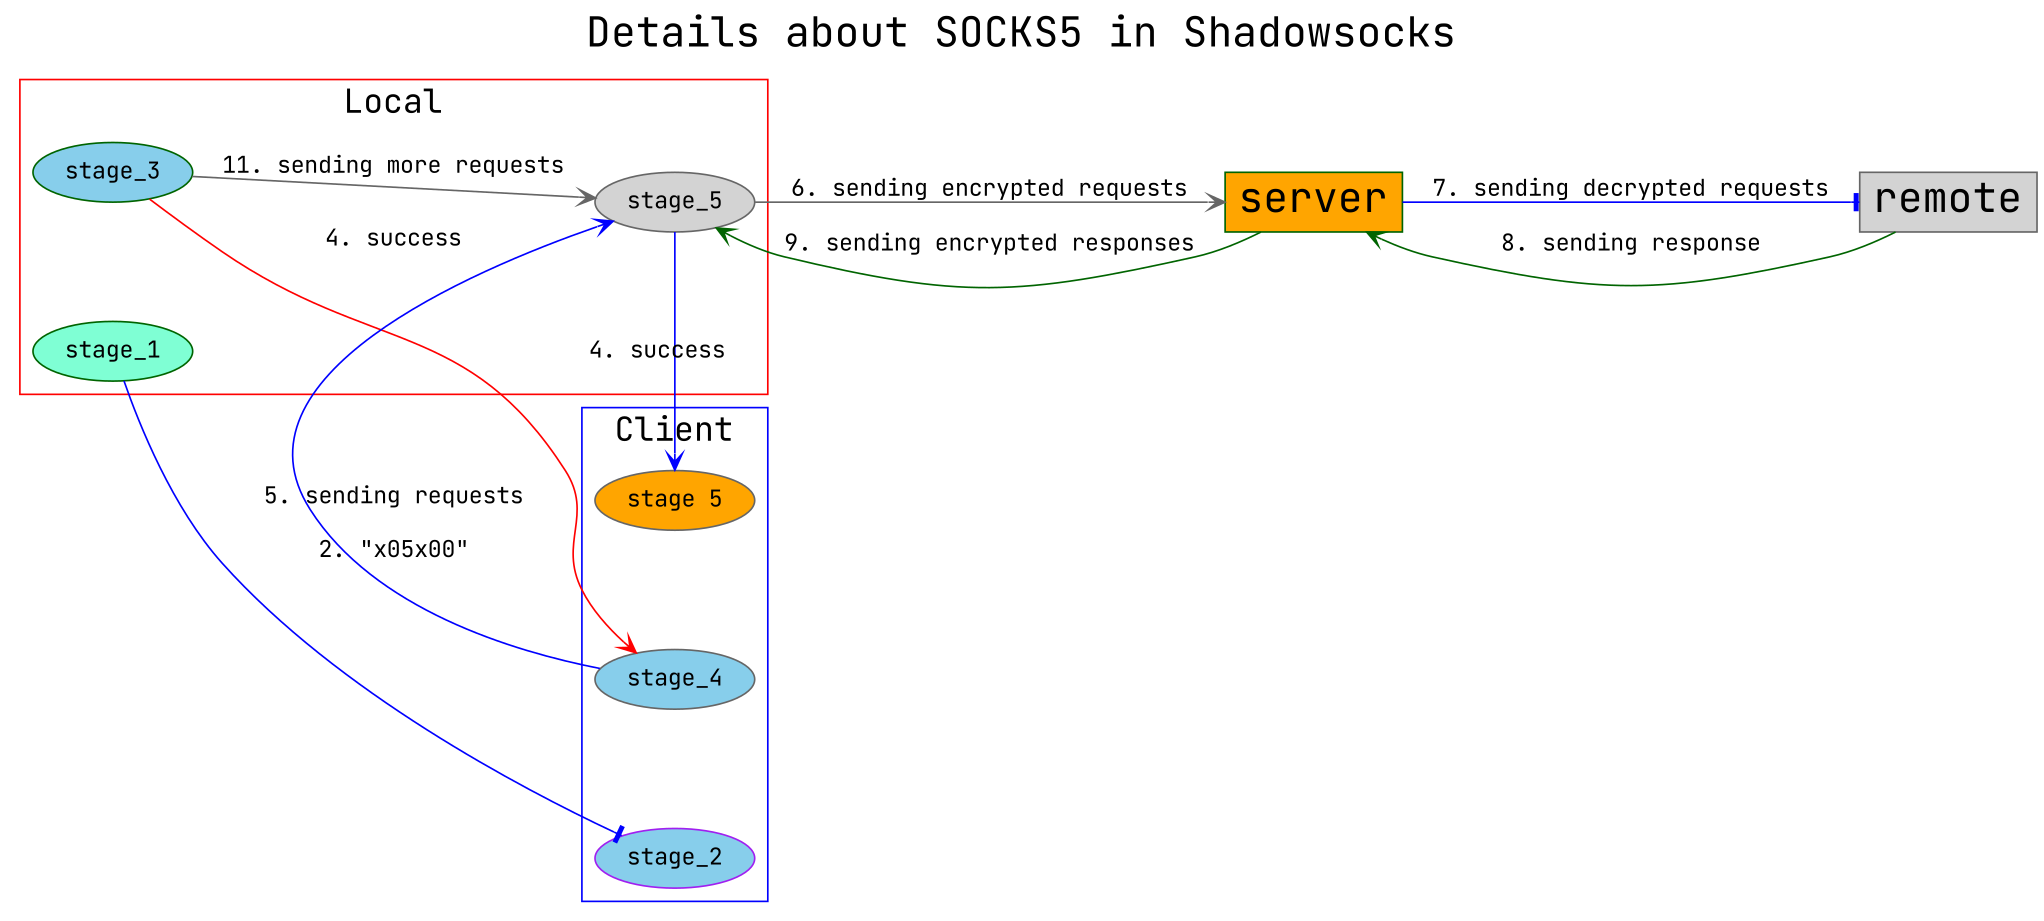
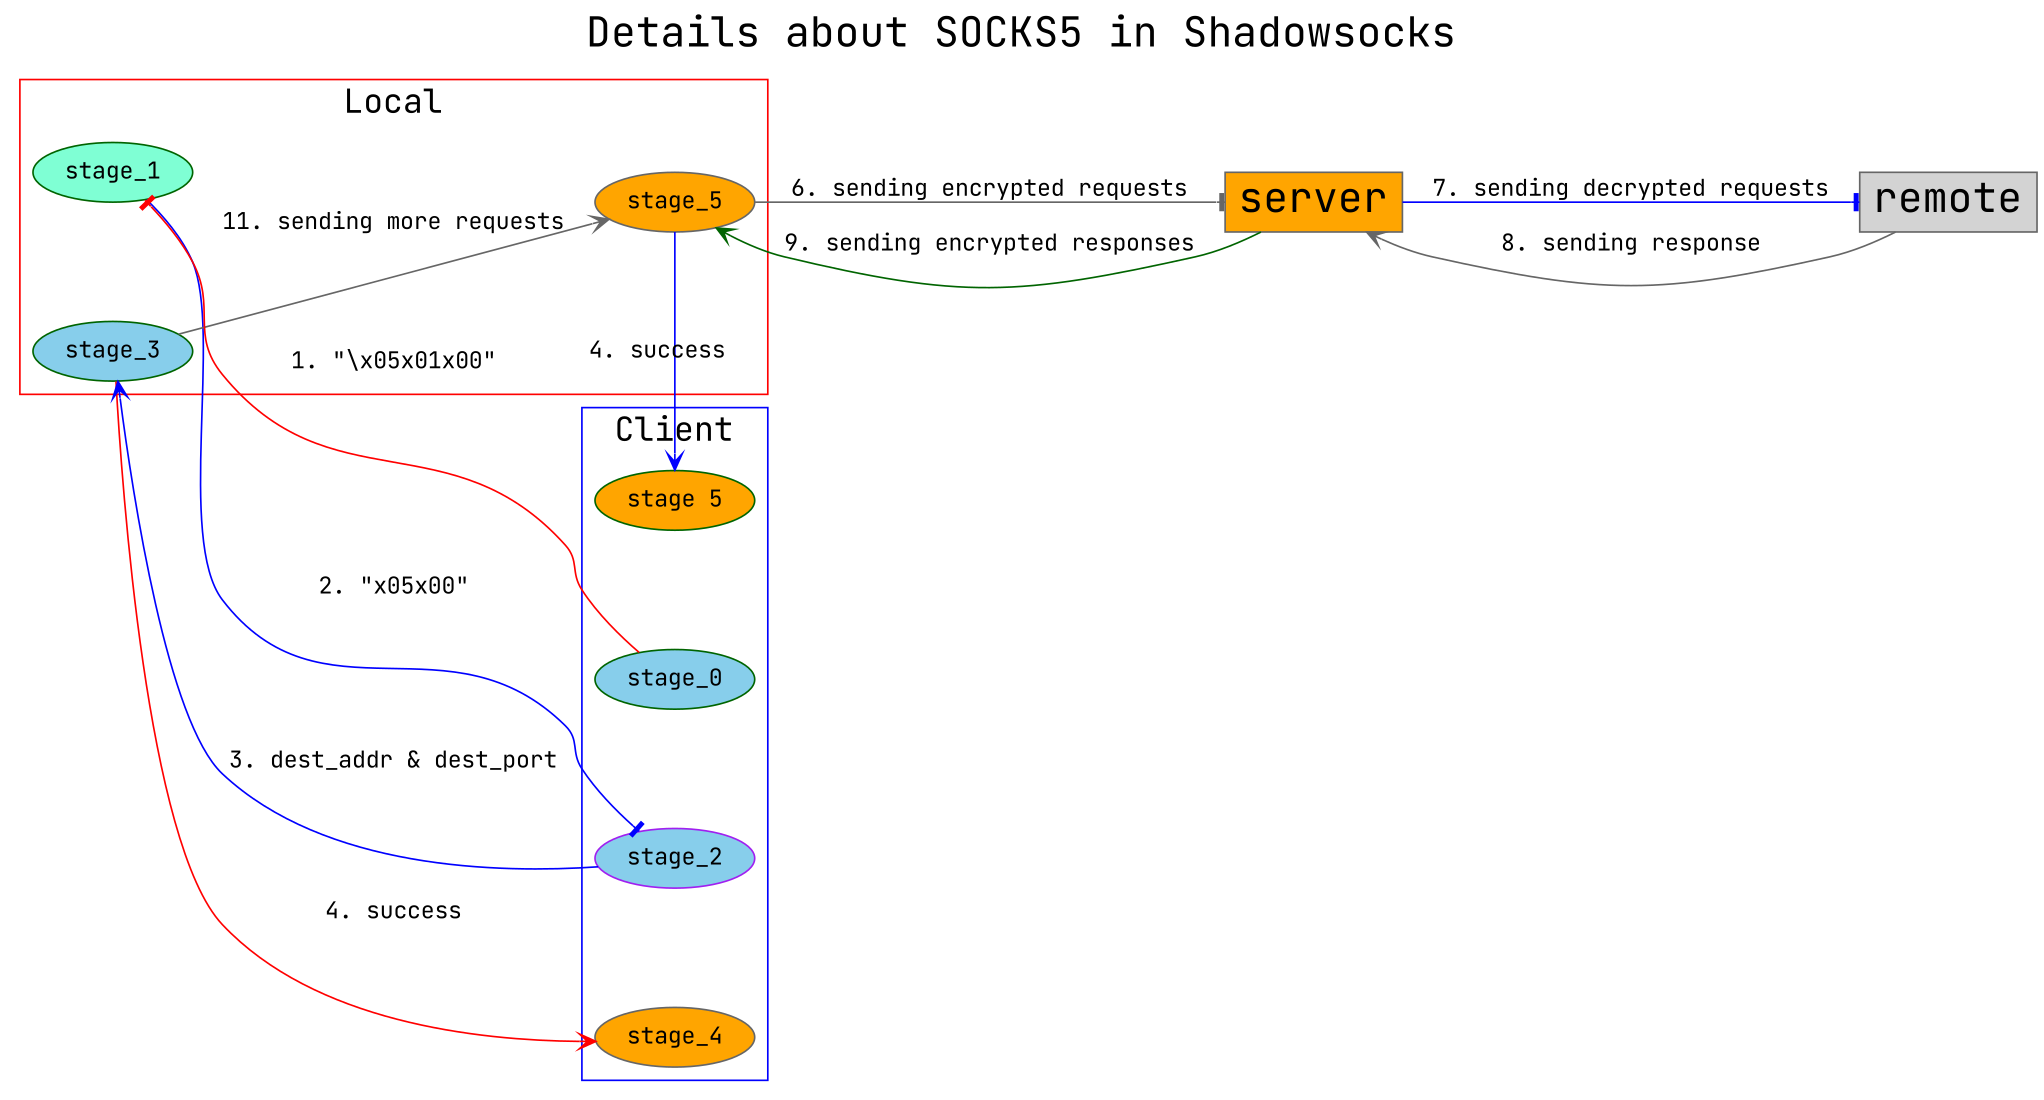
(675, 202) -> (675, 202)
(981, 202) -> (986, 202)
(1314, 202) -> (1314, 202)
(1639, 285) -> (1639, 285)
(294, 454) -> none
(675, 500) -> (675, 500)
none -> (675, 679)
(675, 679) -> (675, 1037)
none -> (224, 775)
